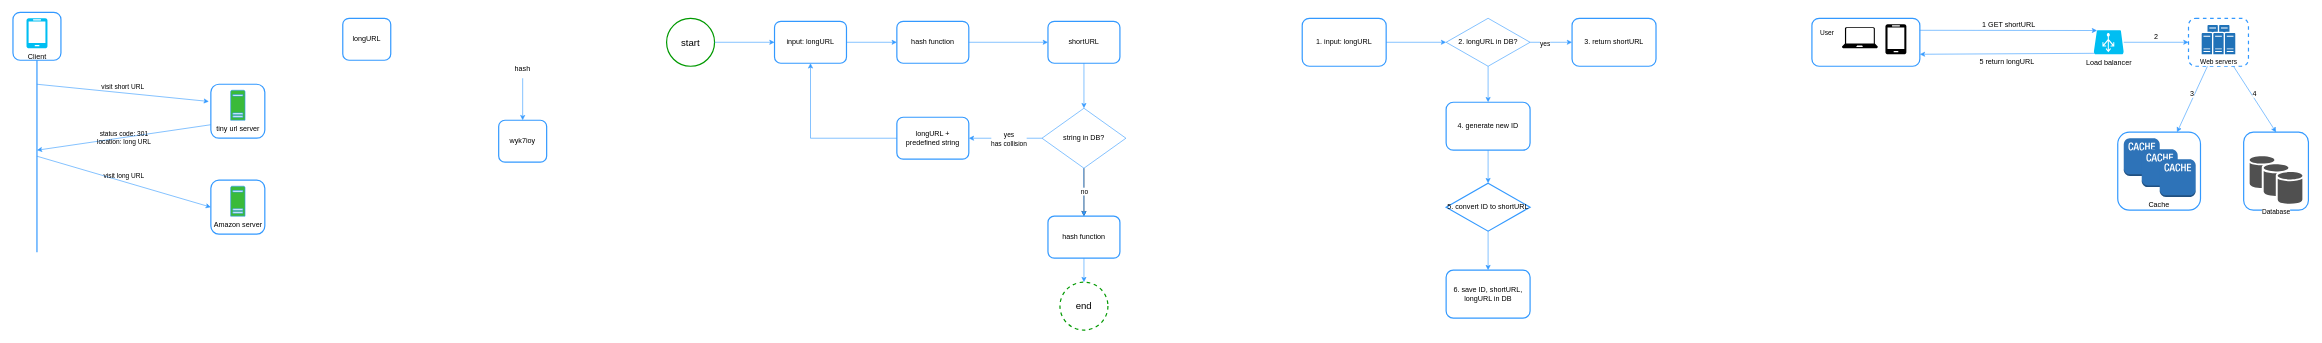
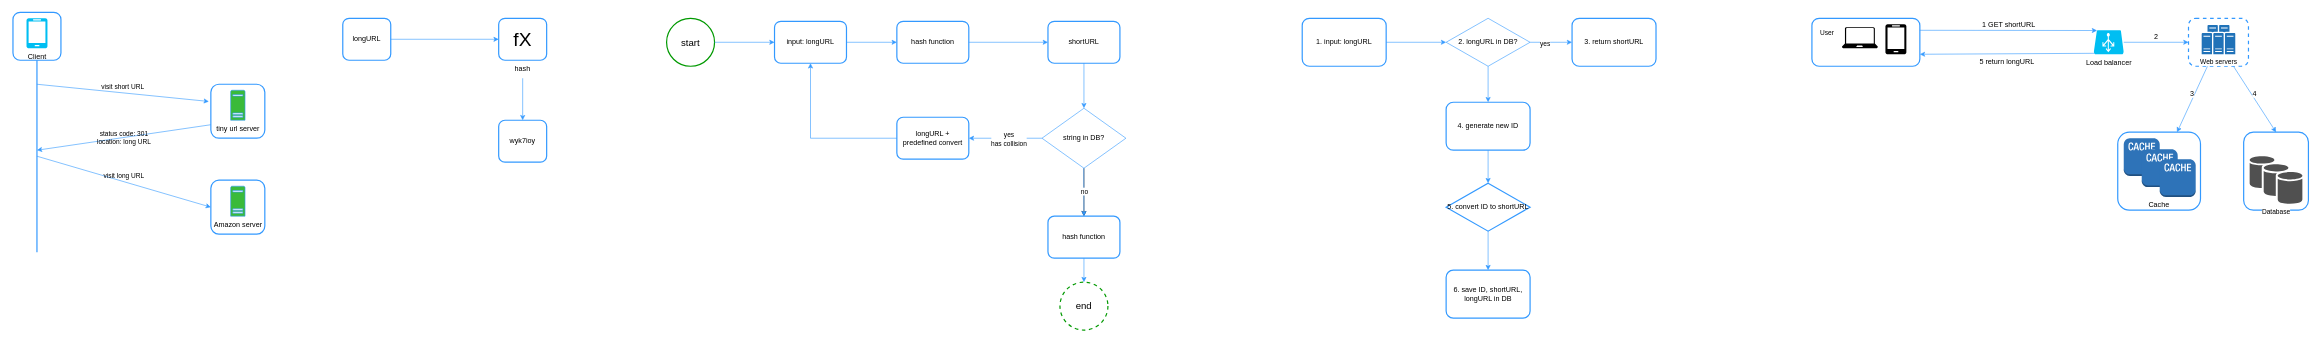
none -> (493, 39)
none -> (522, 39)
(933, 138) -> (933, 138)
